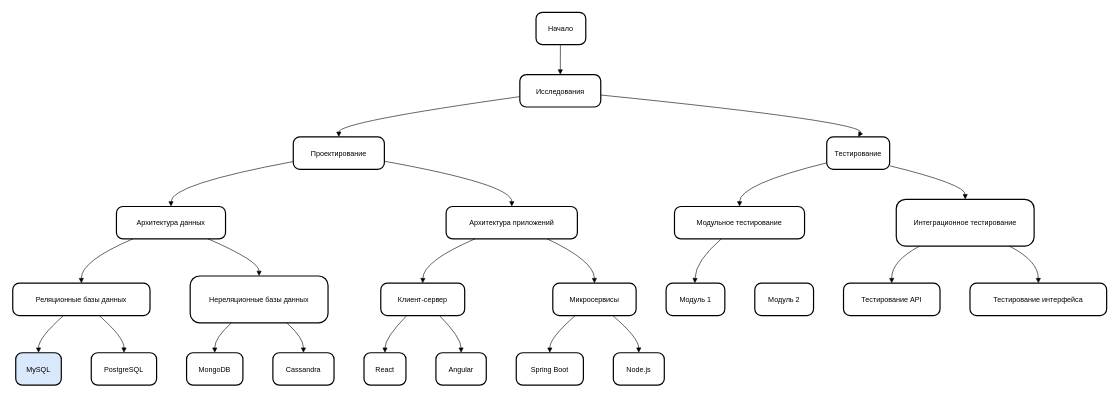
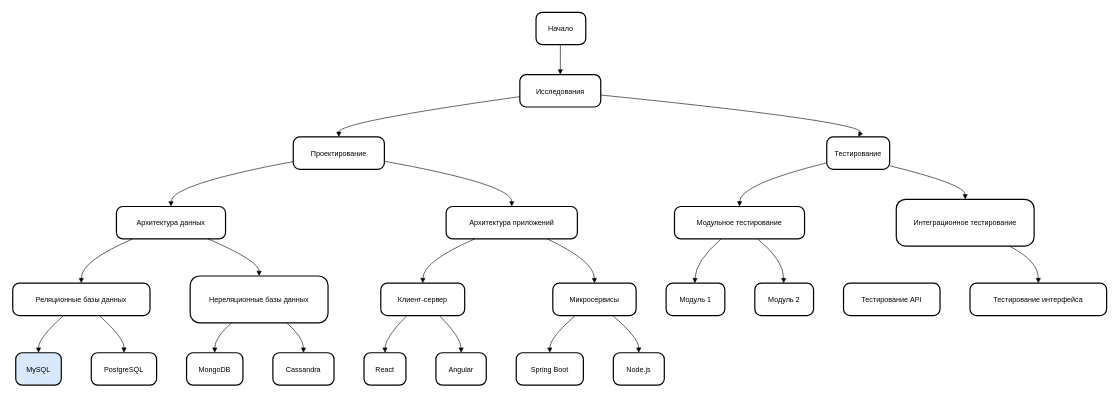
none -> (774, 254)
(901, 259) -> none
